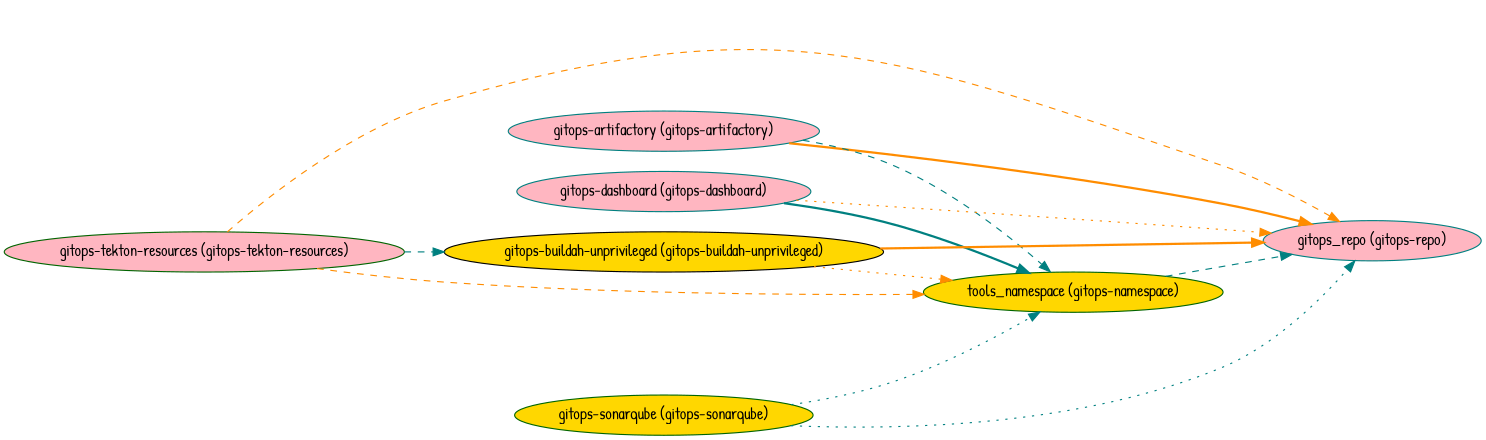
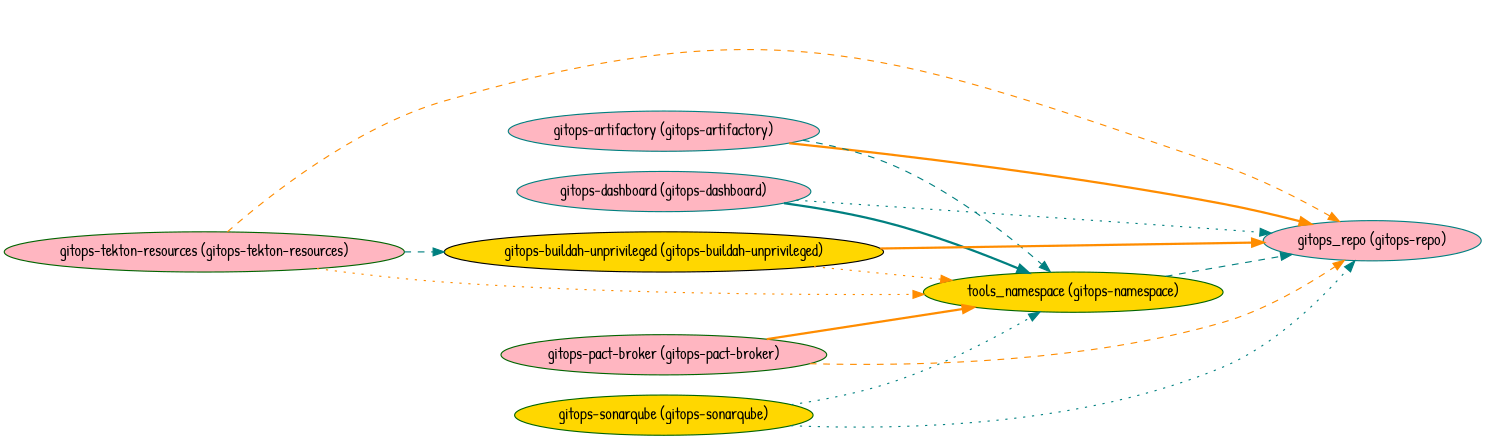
(1028, 216) -> (1028, 216)
(614, 291) -> (614, 291)
none -> (664, 355)
